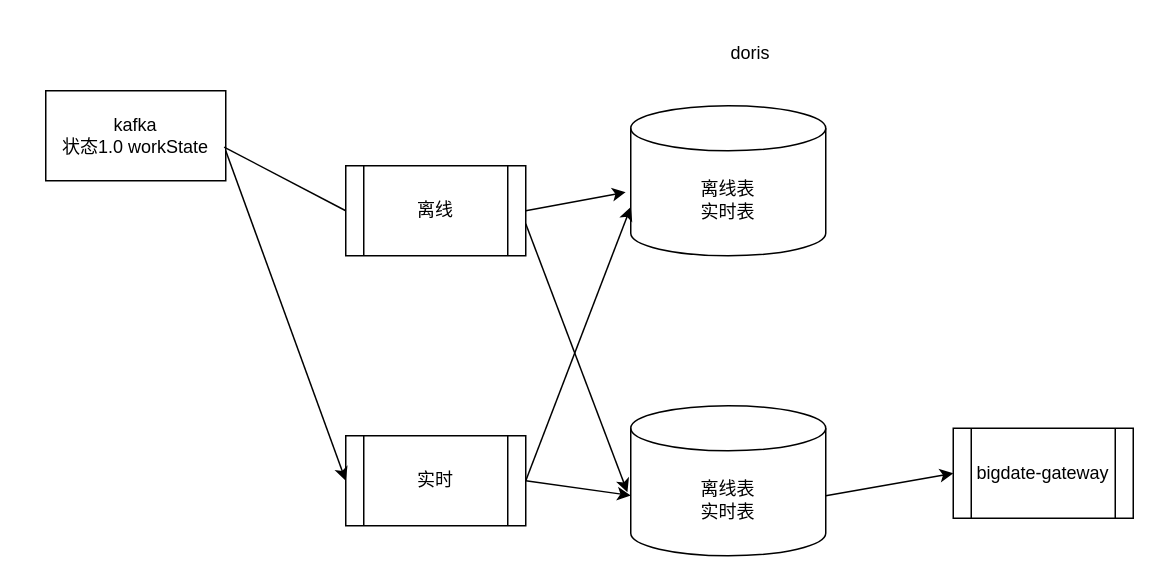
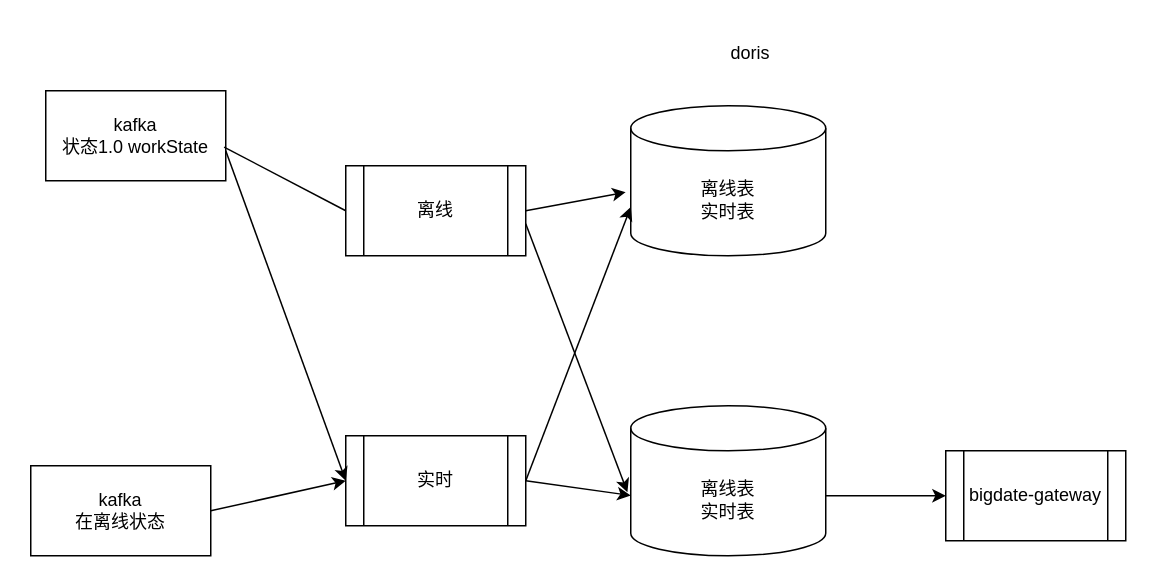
(1043, 473) -> (1036, 496)
none -> (274, 497)
none -> (121, 511)
